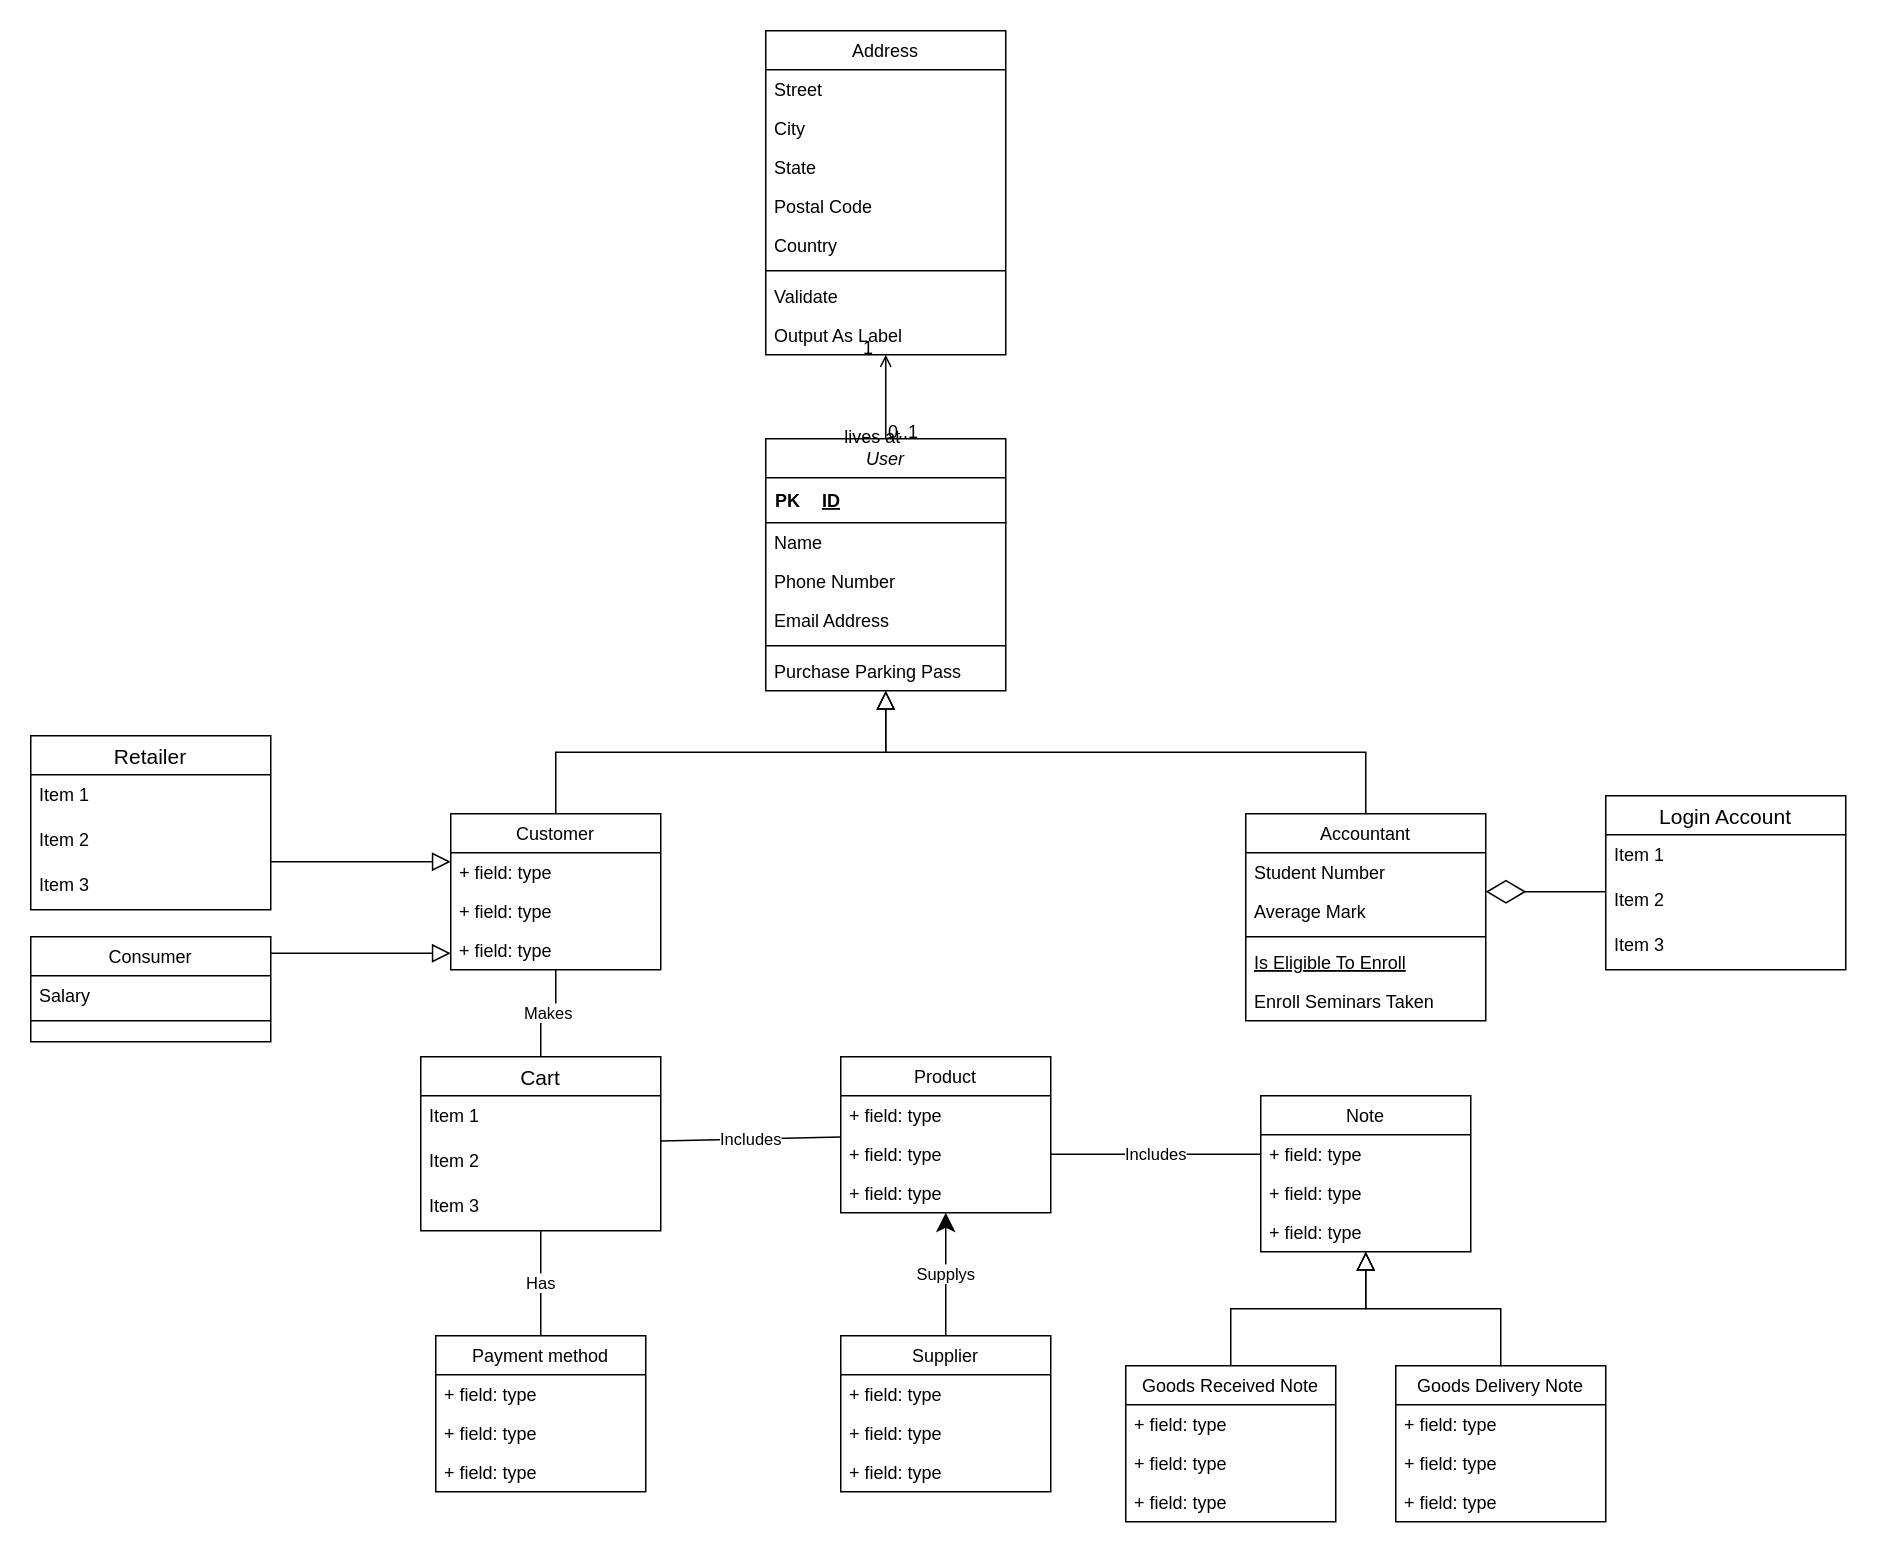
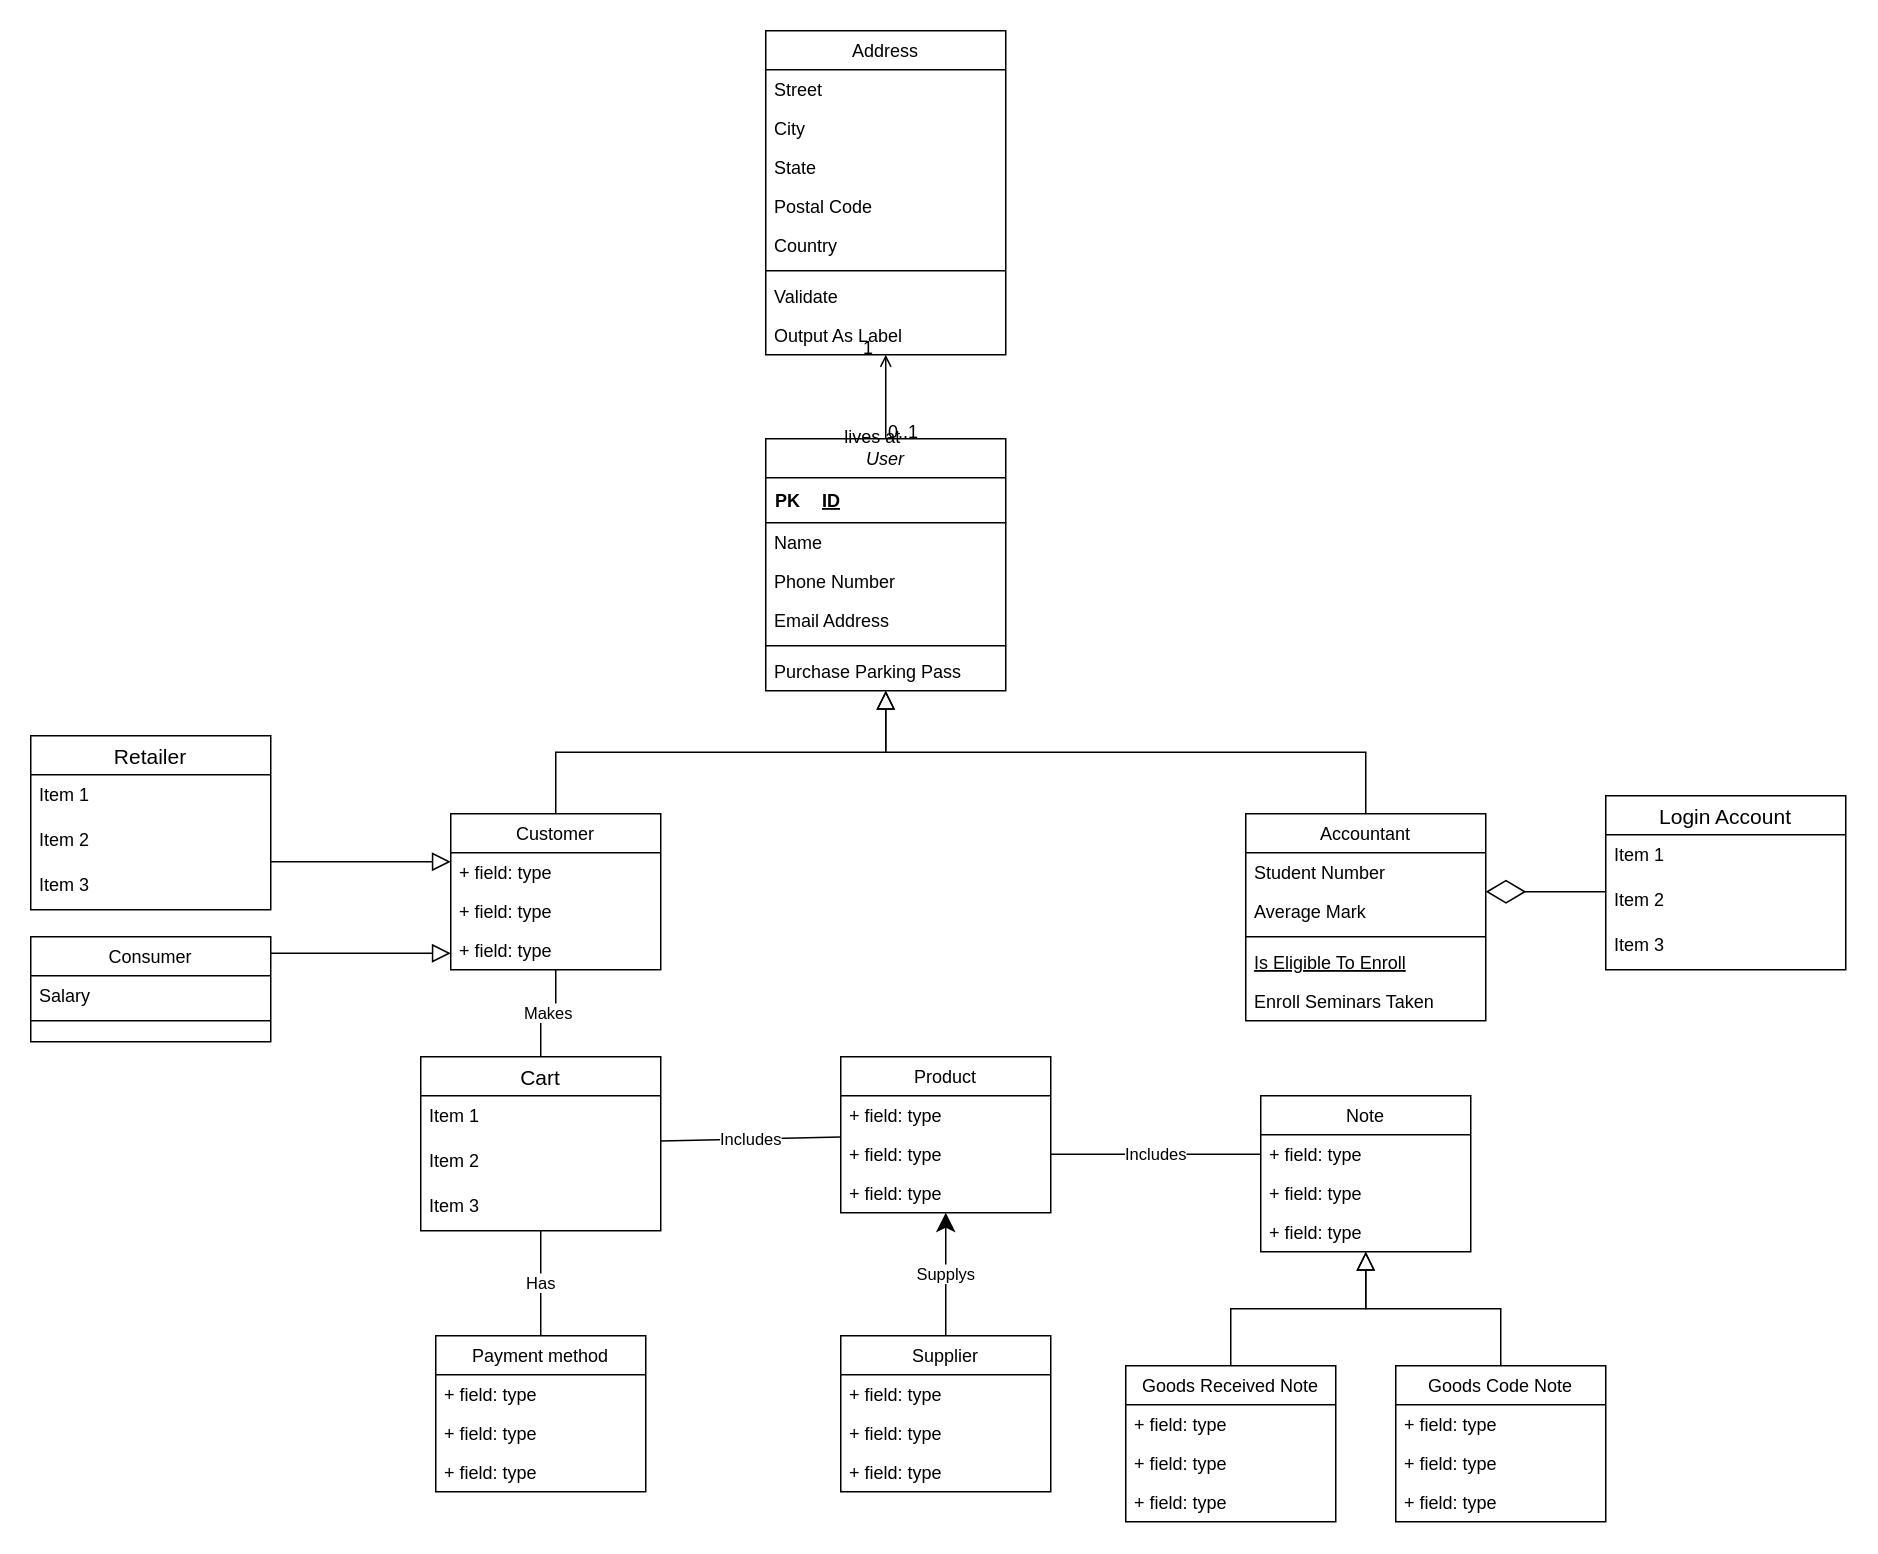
(1500, 1386) -> (1500, 1386)
